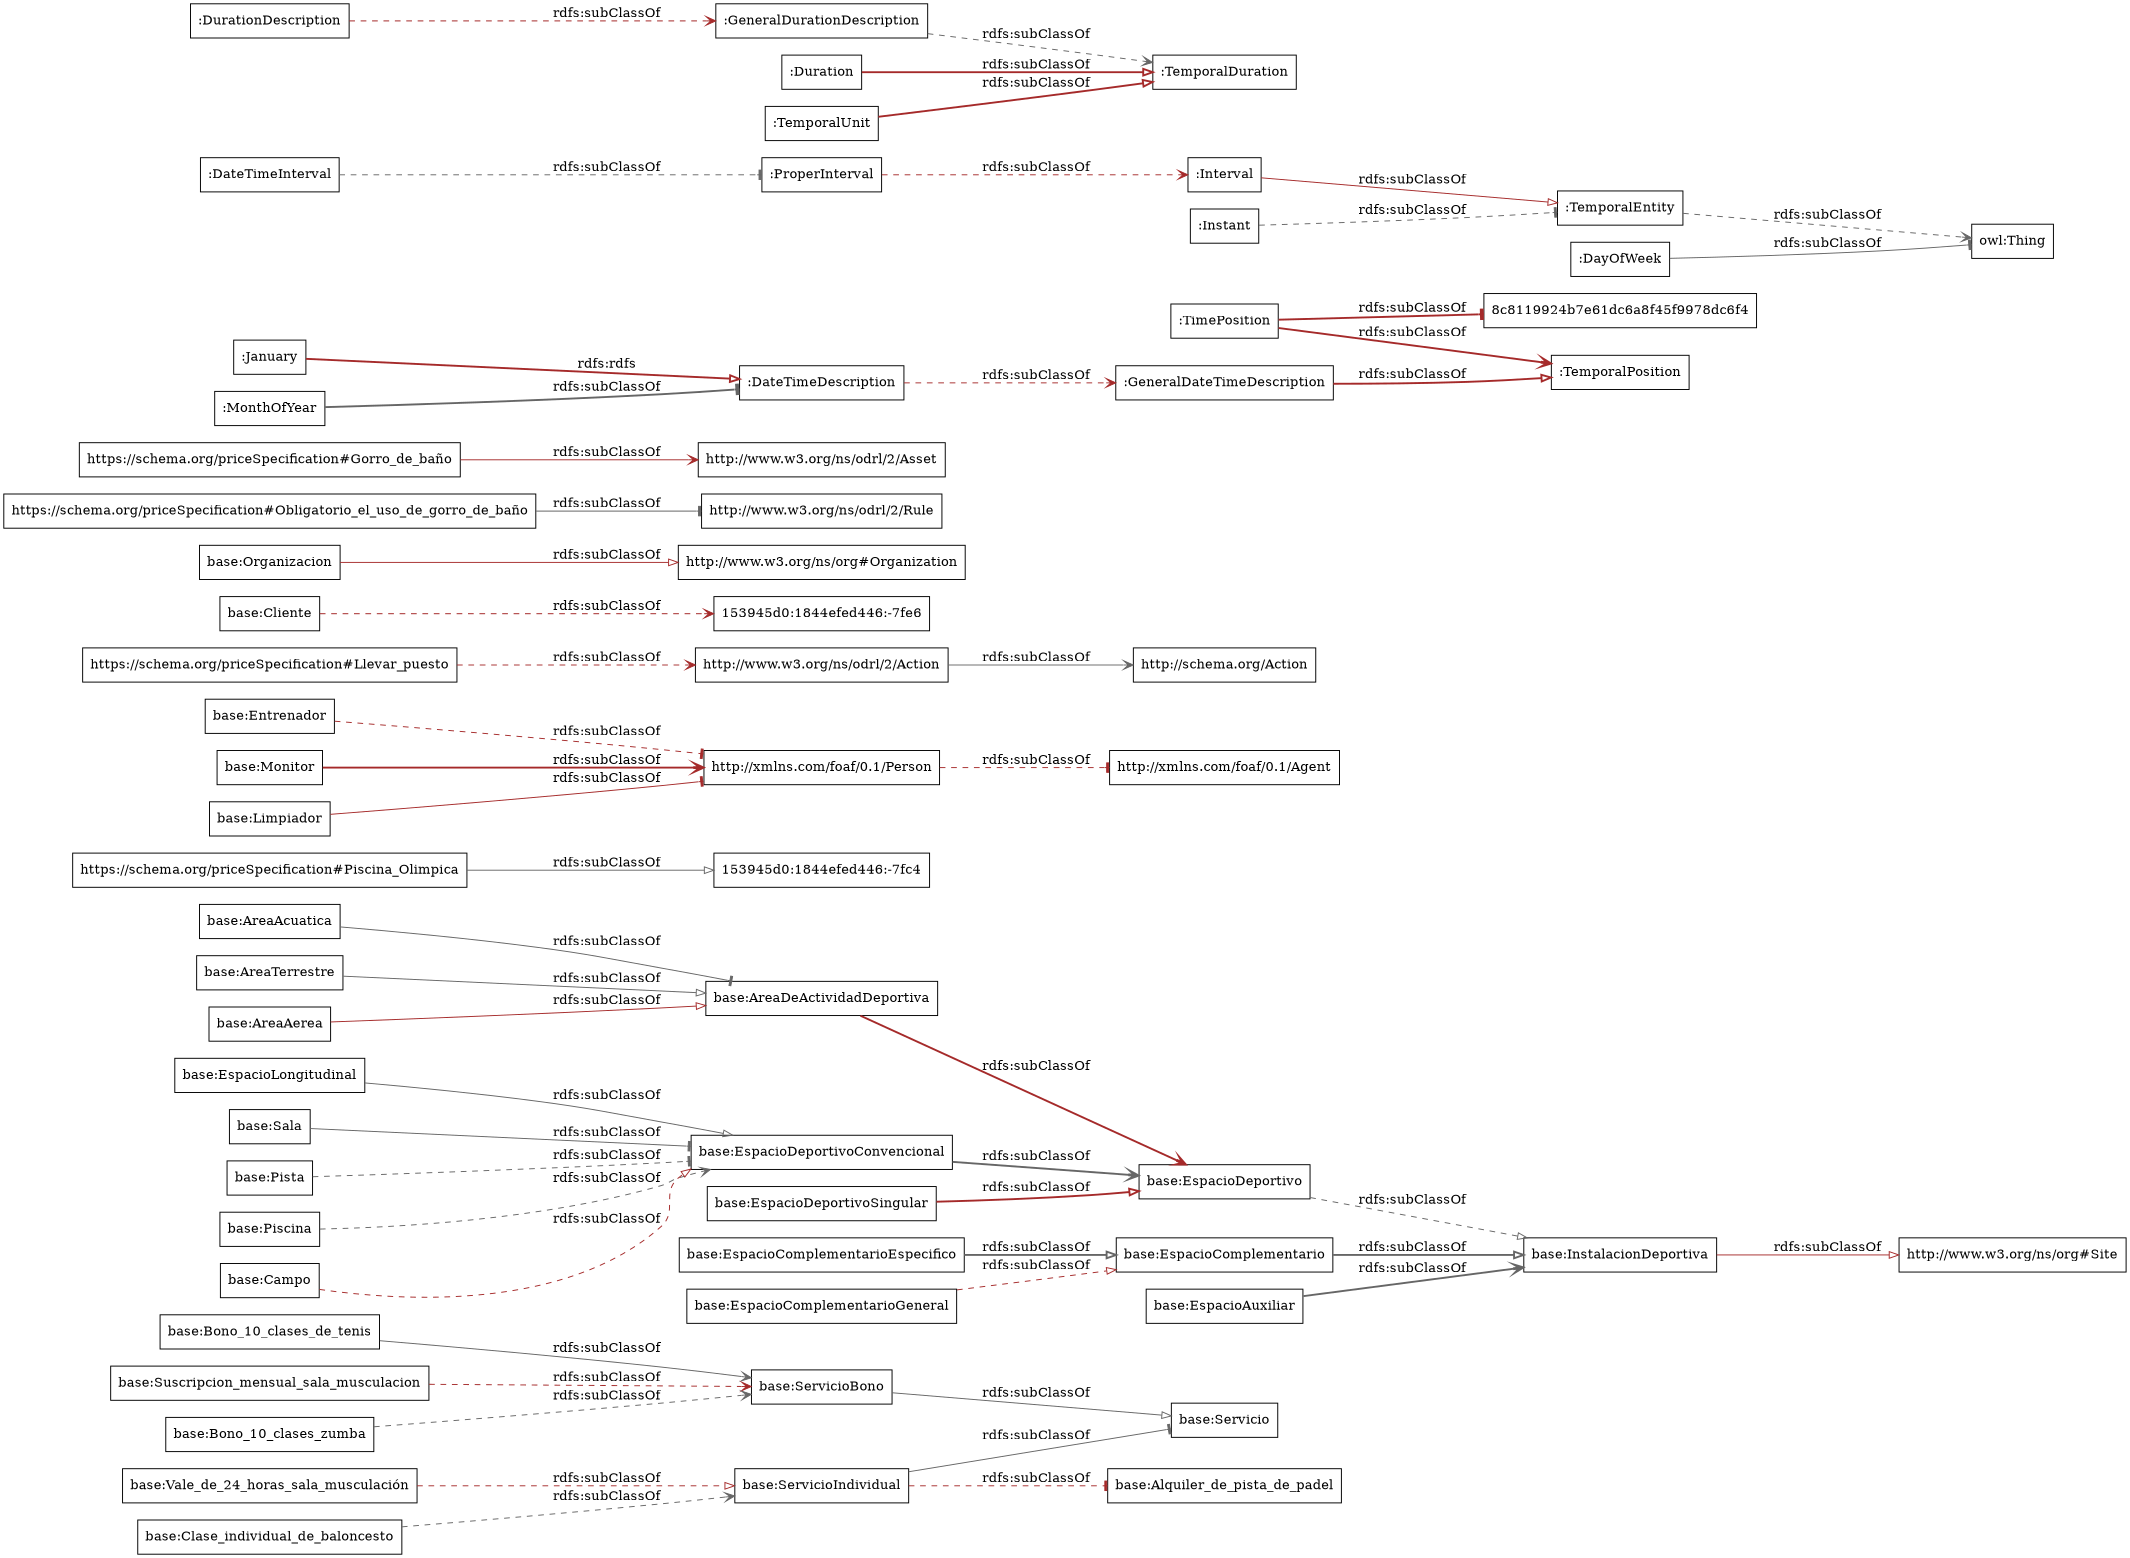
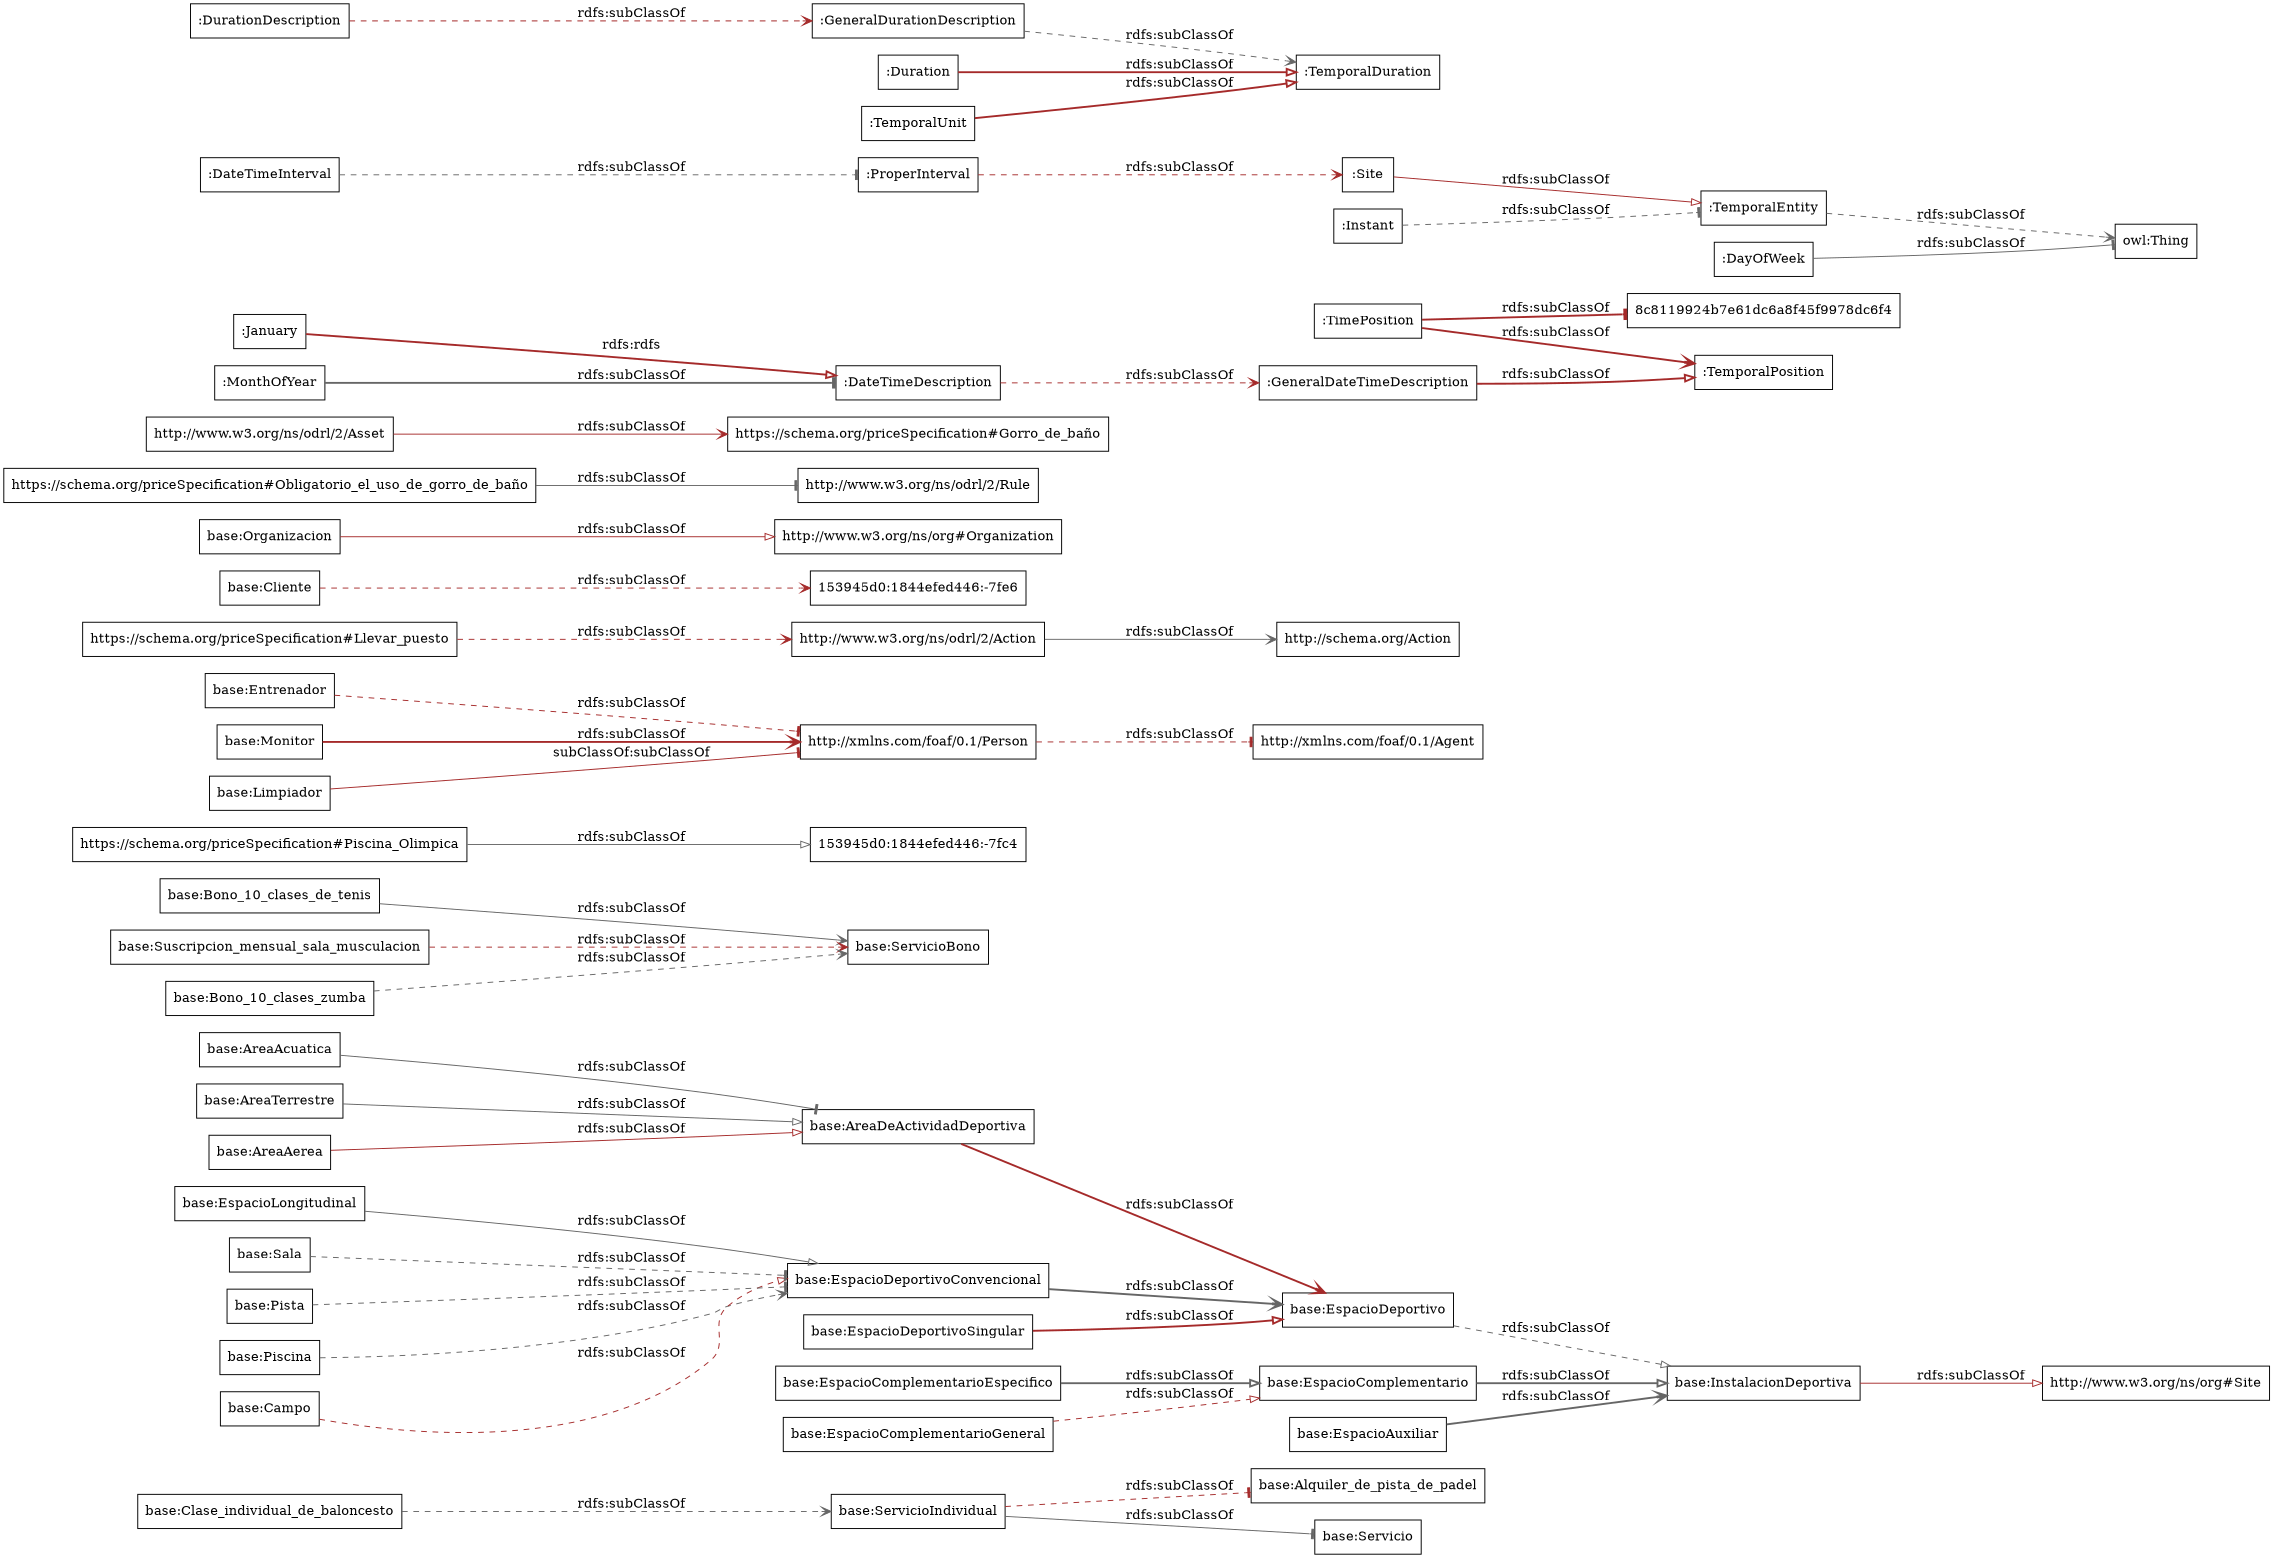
(1225, 175) -> (1368, 175)
(575, 460) -> (556, 434)
(607, 779) -> (632, 753)
(498, 1137) -> (546, 1266)
(1027, 1404) -> none
(270, 1486) -> none
